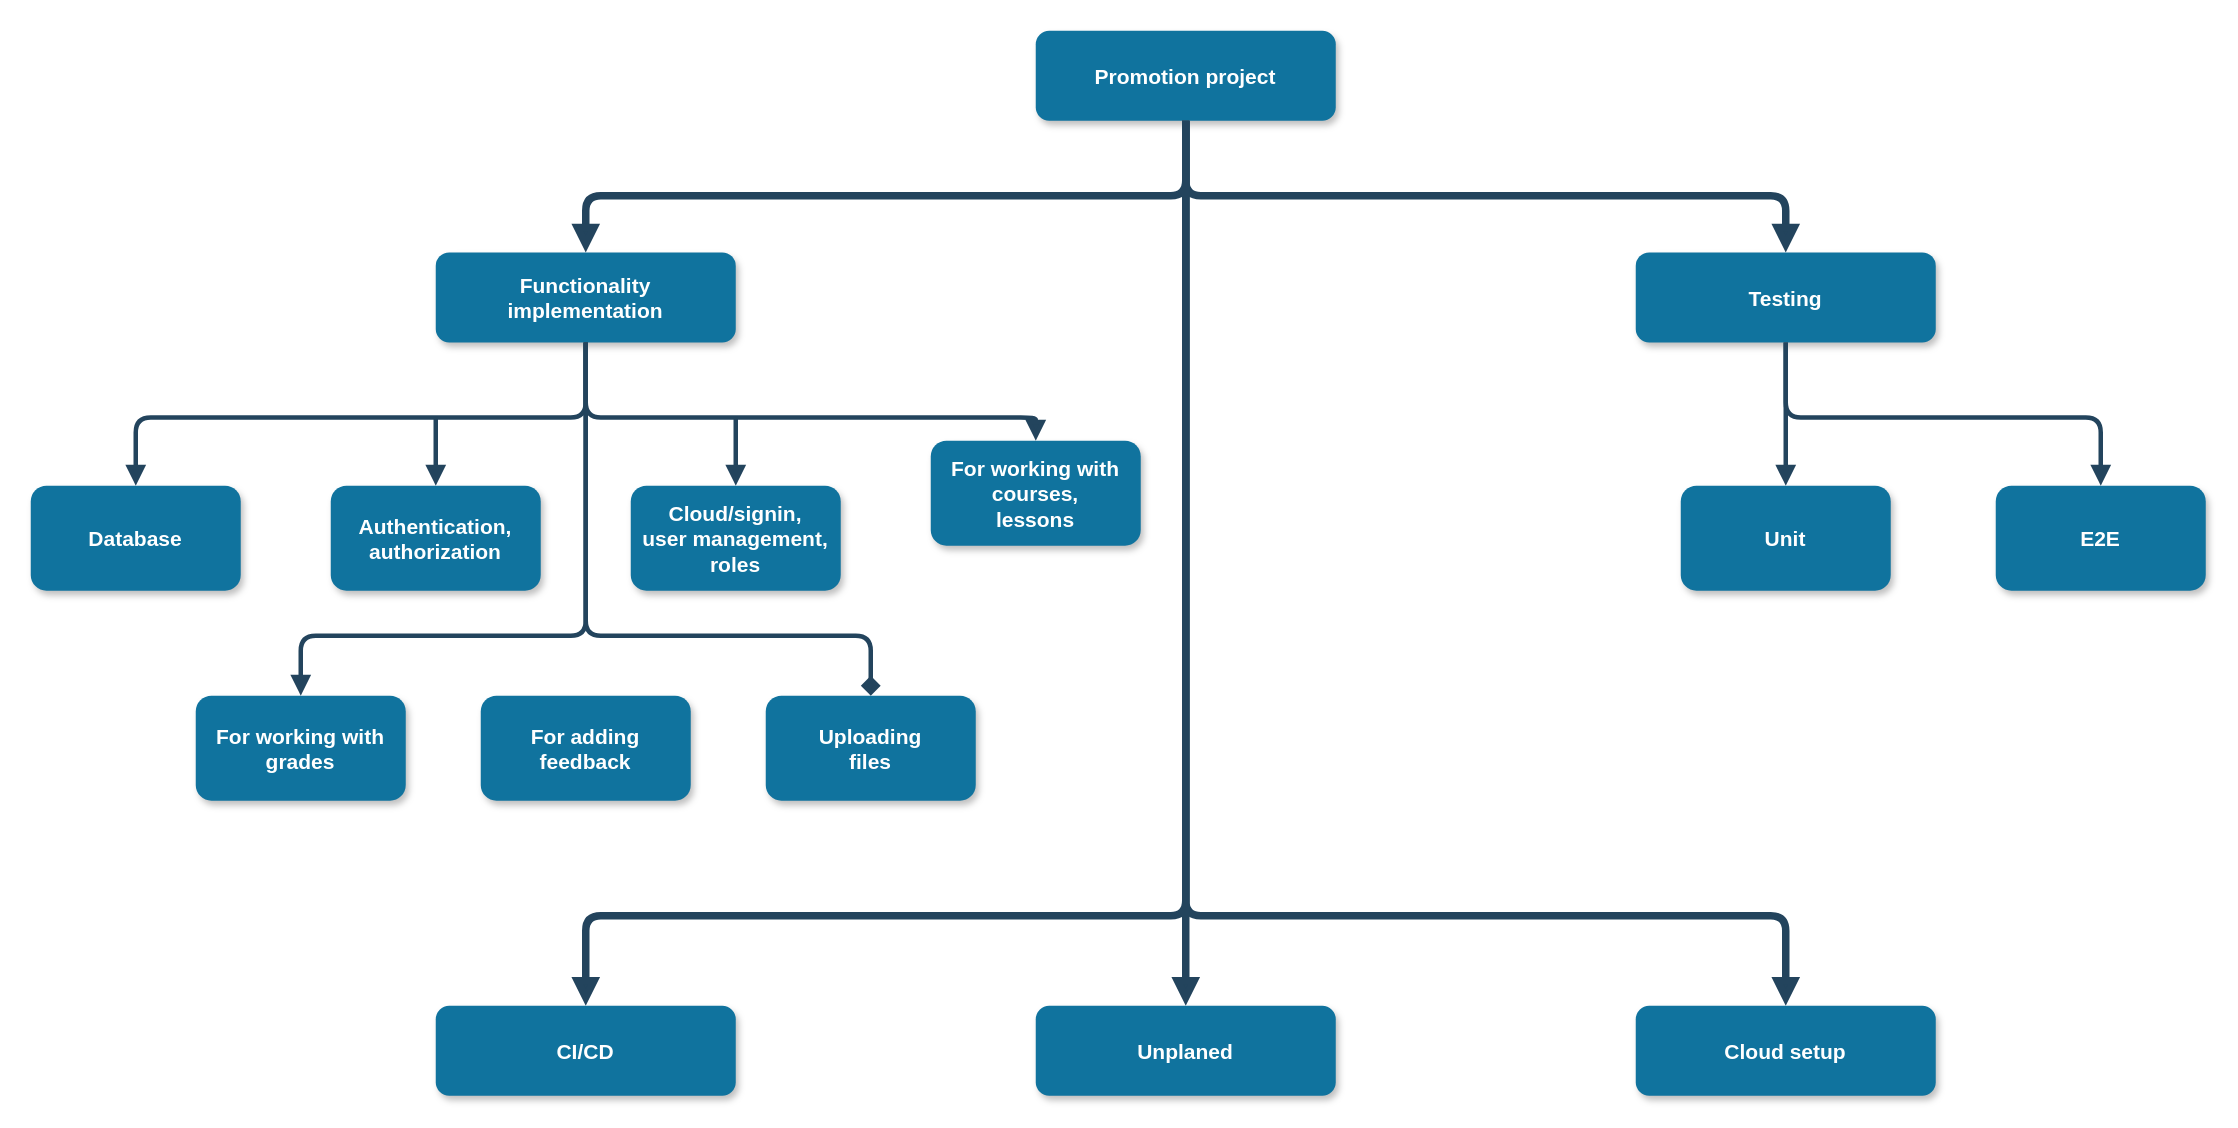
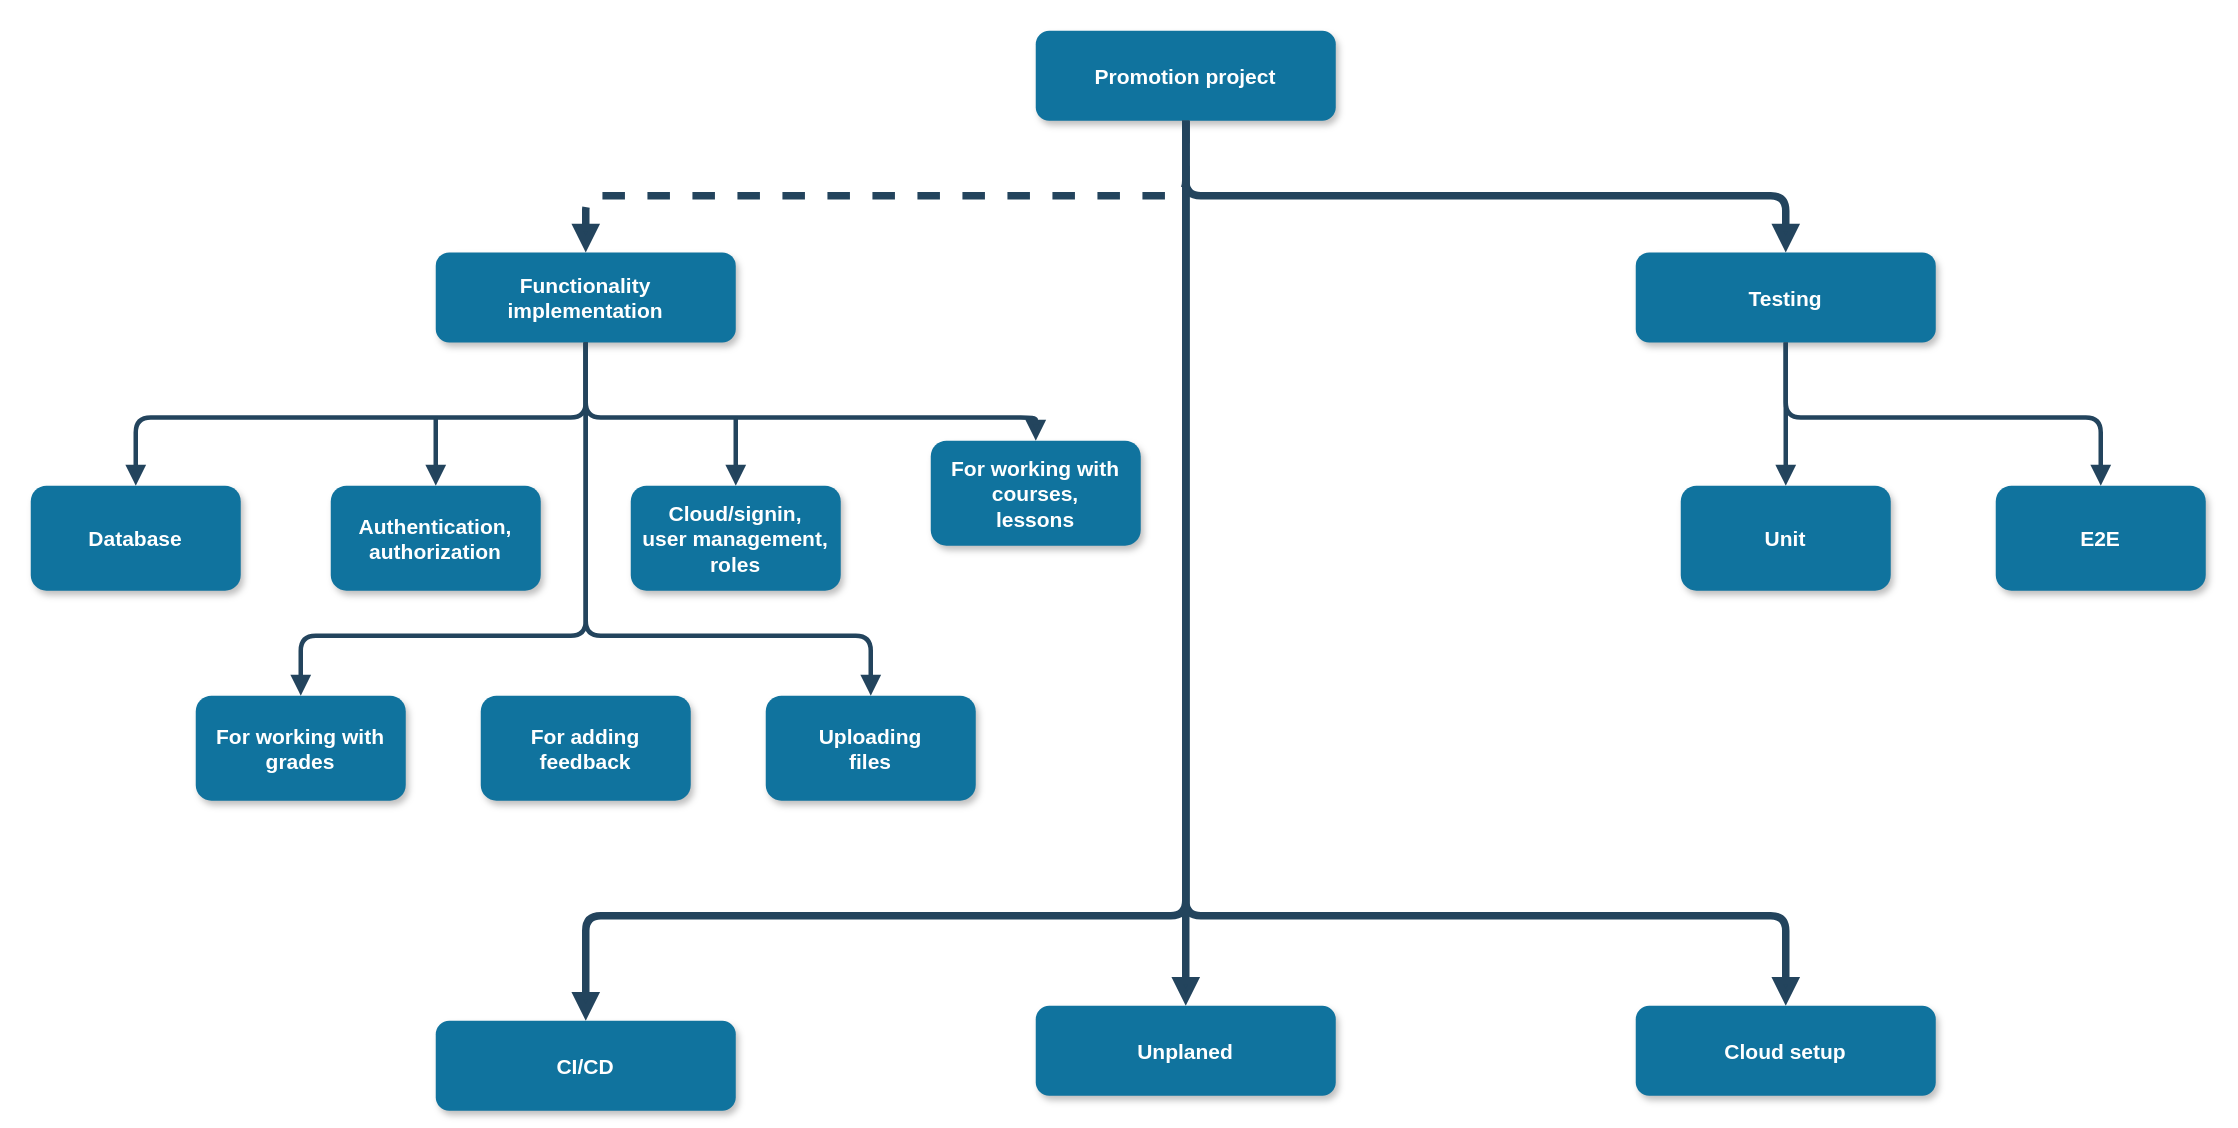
(1131, 196) -> (1131, 196)
(871, 676) -> (871, 675)
(586, 1051) -> (586, 1066)
